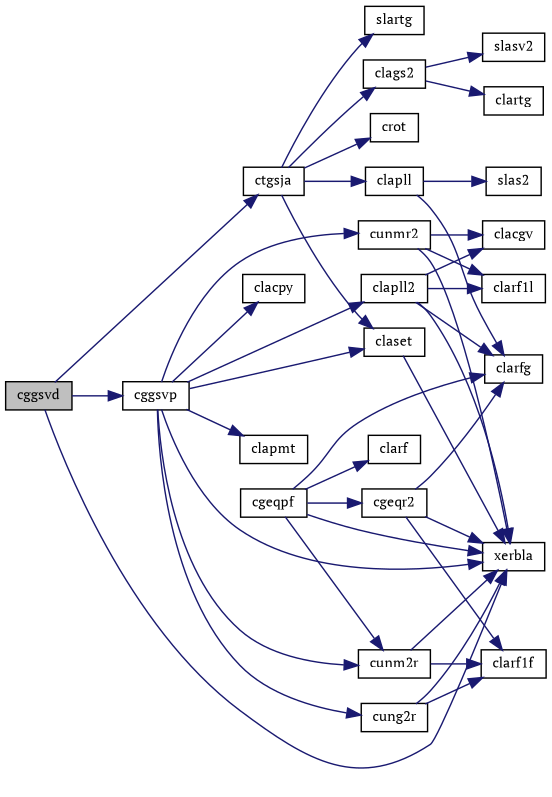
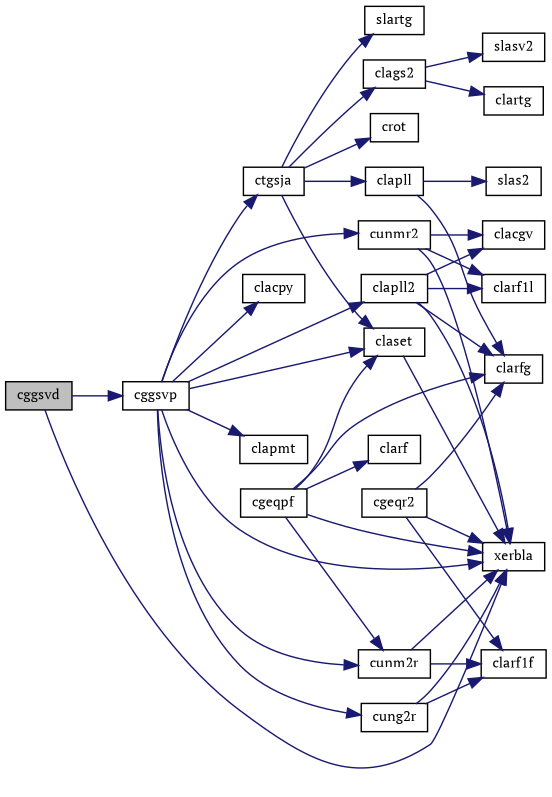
(151, 293) -> (198, 291)
(327, 503) -> (333, 429)
